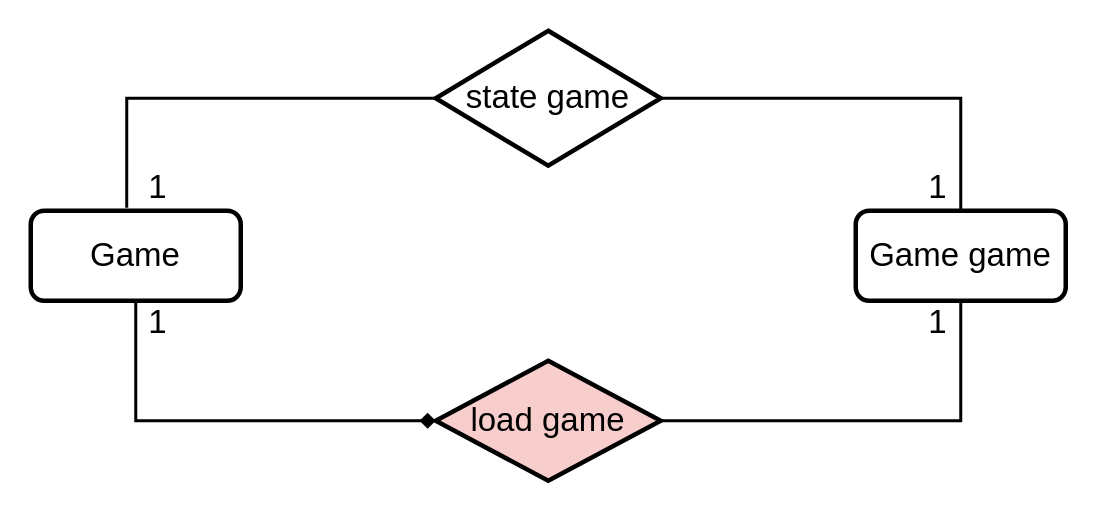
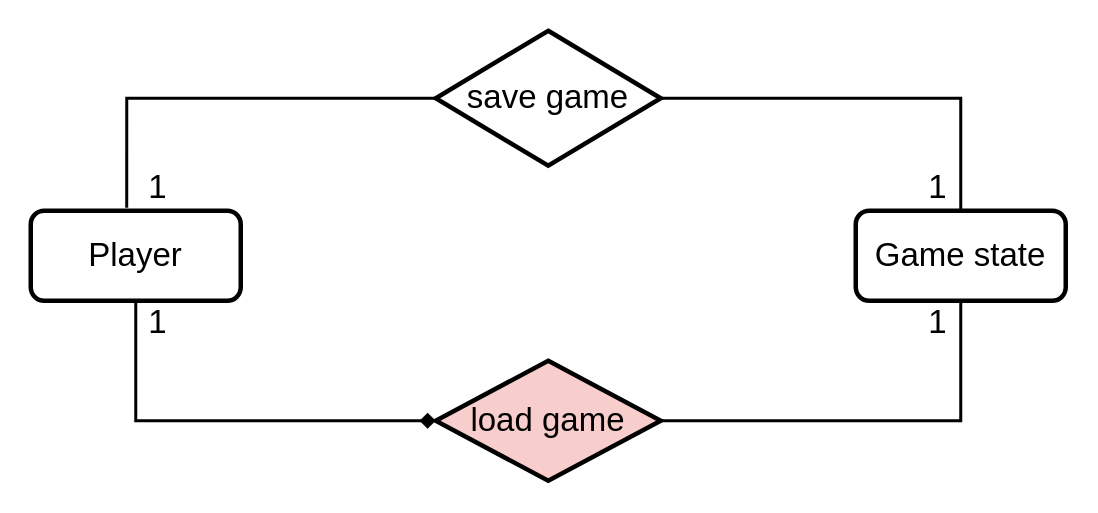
(548, 98) -> (548, 98)
(136, 256) -> (136, 256)
(961, 256) -> (961, 256)
